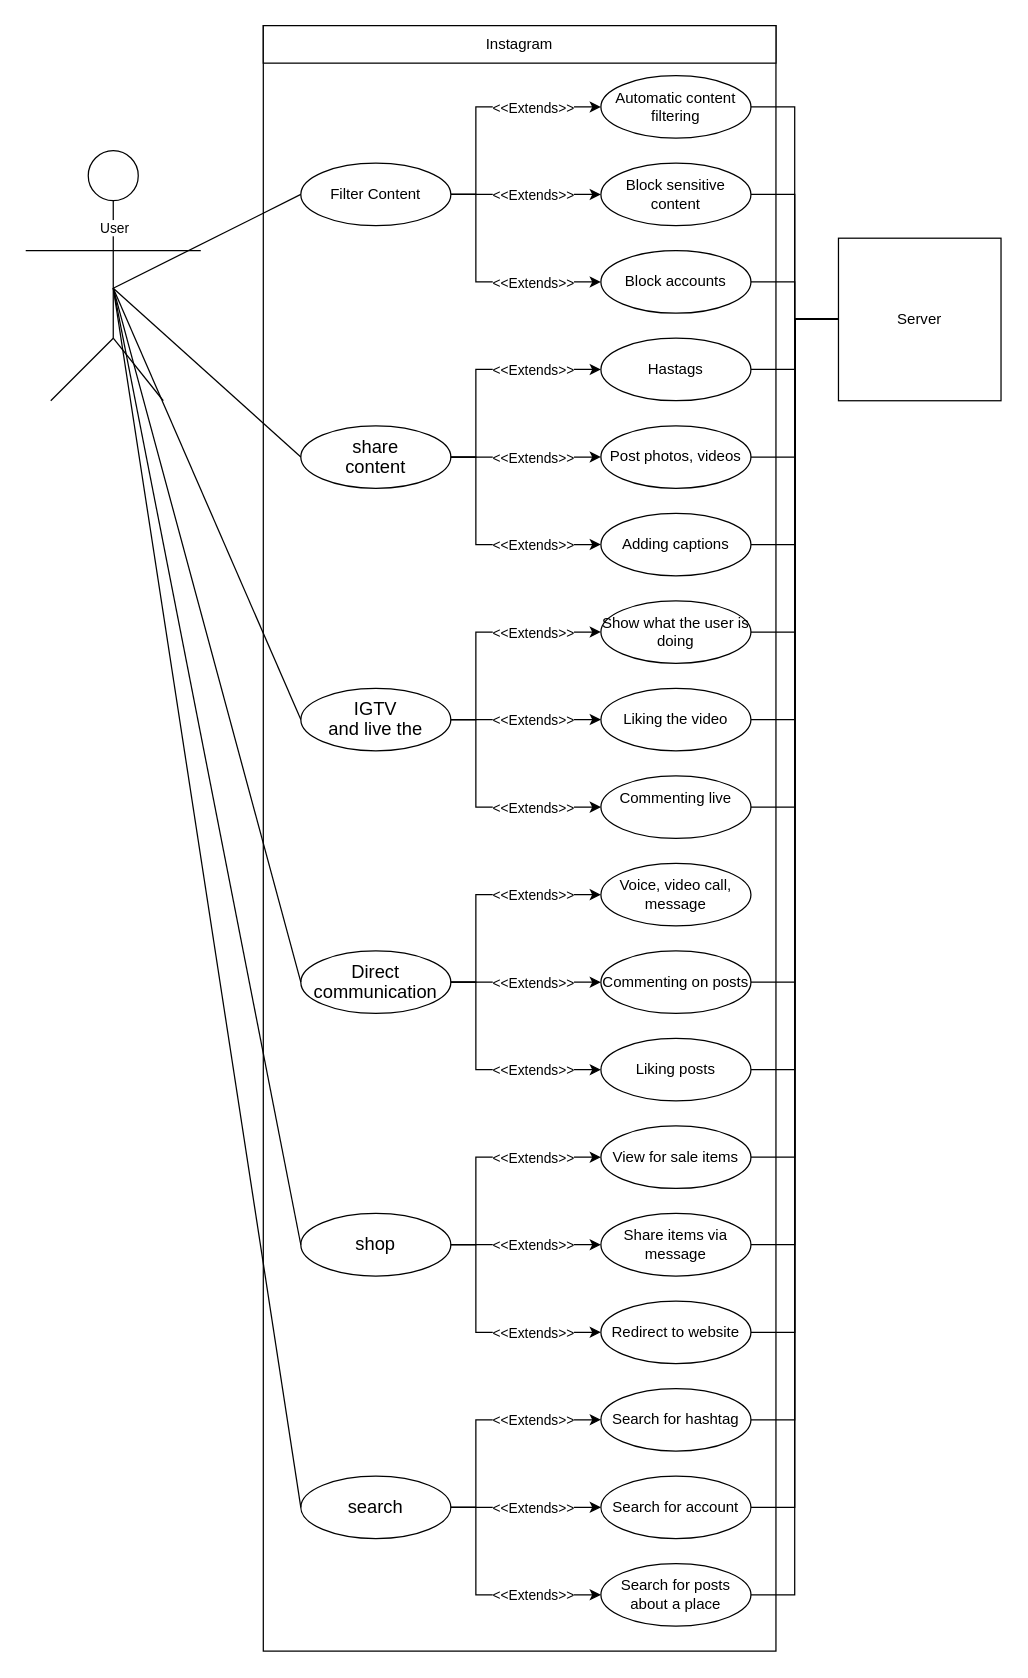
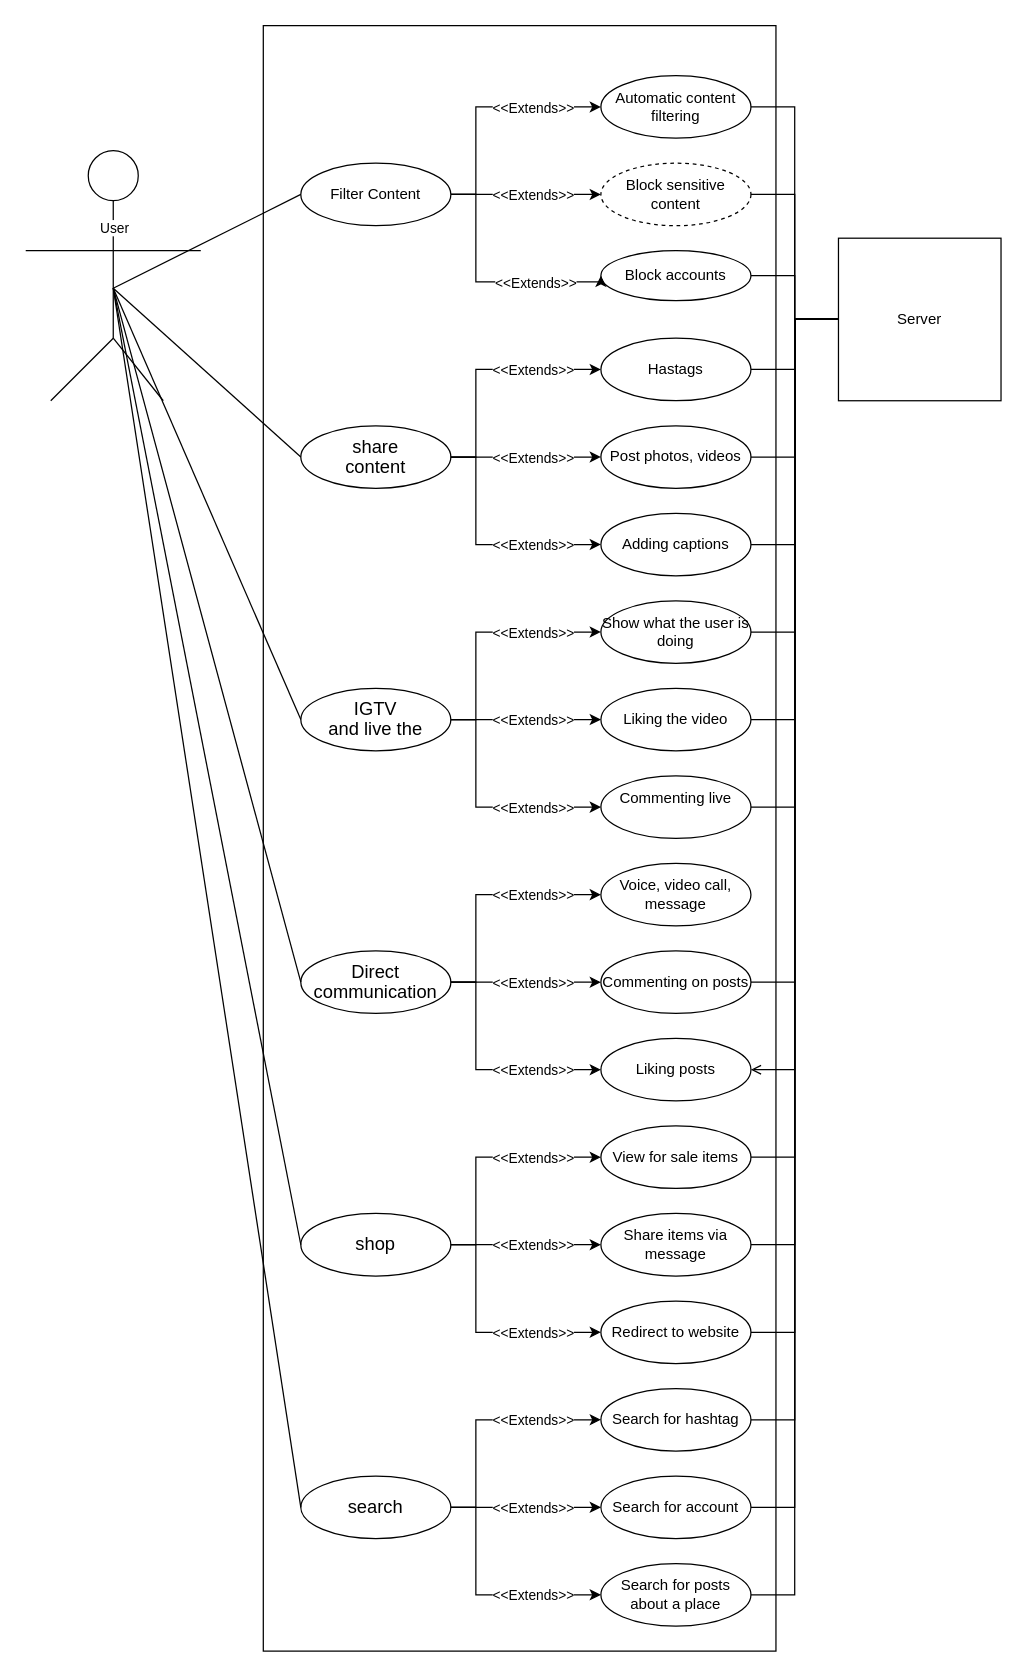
(519, 44) -> none
(676, 194) -> (676, 194)
(676, 282) -> (676, 276)
(755, 1069) -> (756, 1069)
